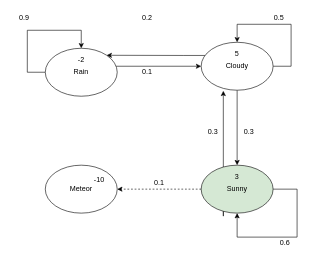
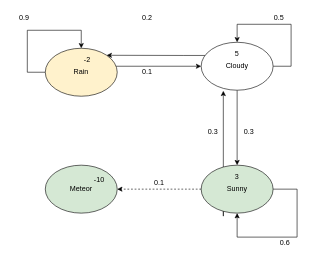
(81, 60) -> (87, 60)
(81, 72) -> (81, 72)
(81, 189) -> (81, 189)
